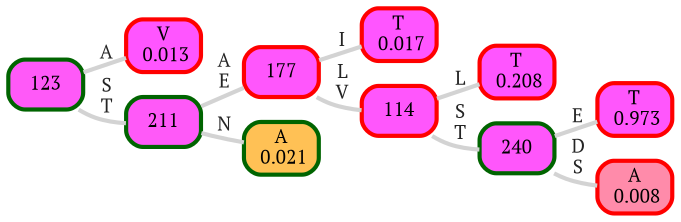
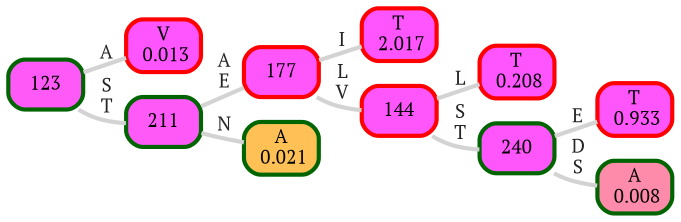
(399, 35) -> (399, 35)
(635, 110) -> (635, 110)
(399, 111) -> (399, 111)
(635, 187) -> (635, 187)
